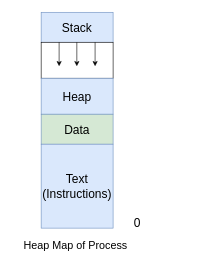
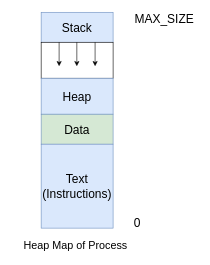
none -> (164, 18)
